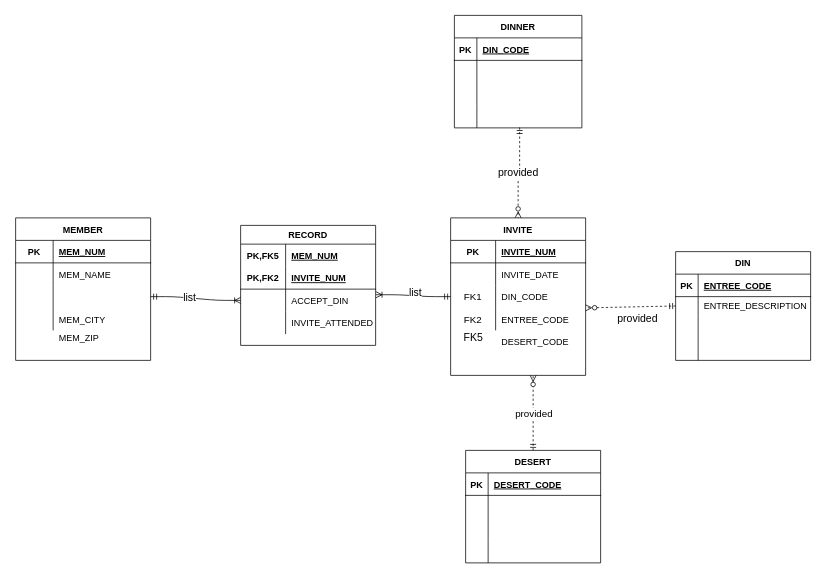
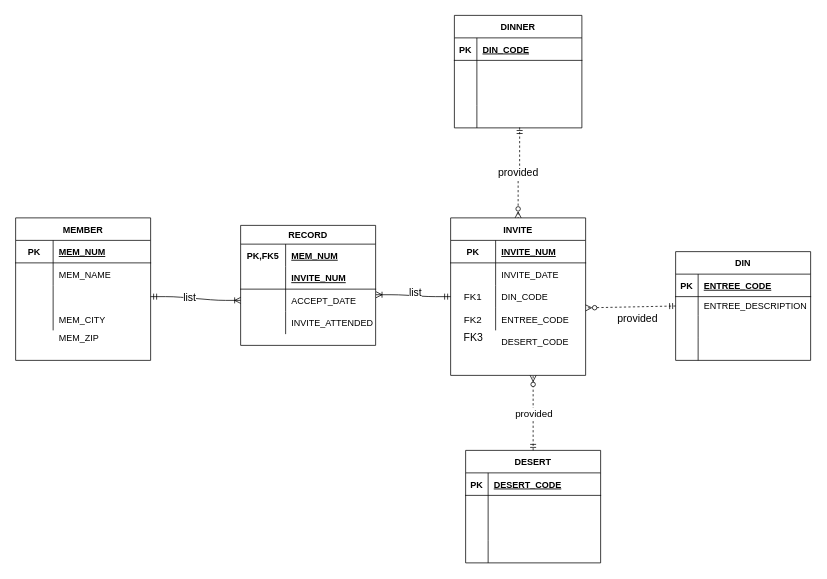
(263, 278) -> none
(316, 301) -> (319, 301)
(473, 338) -> (473, 338)
